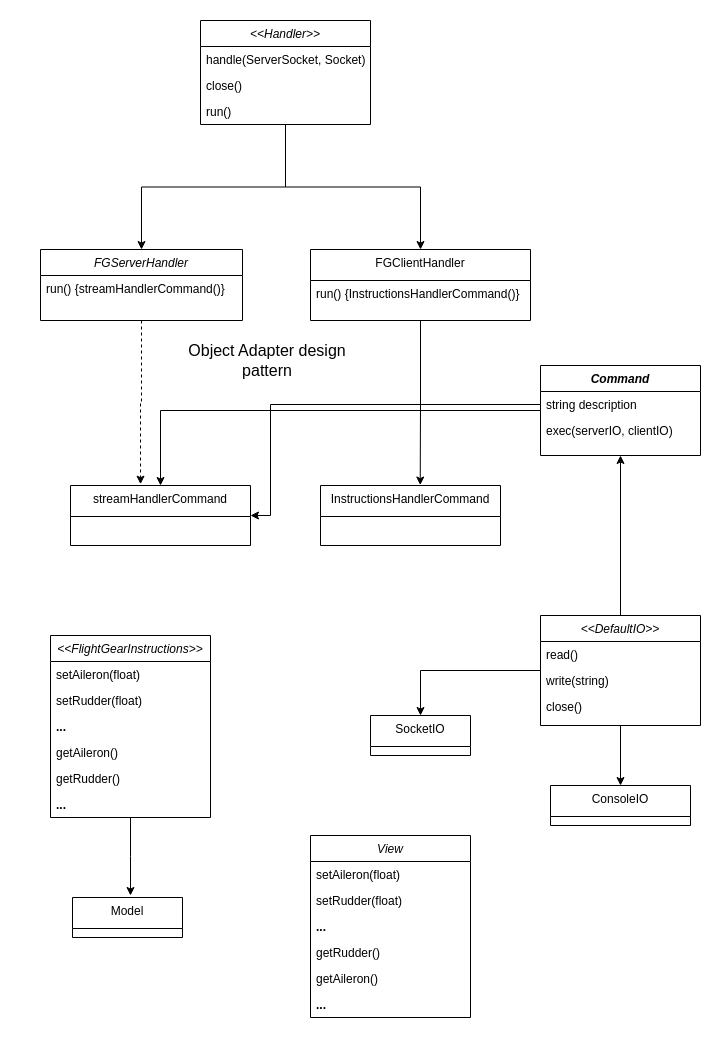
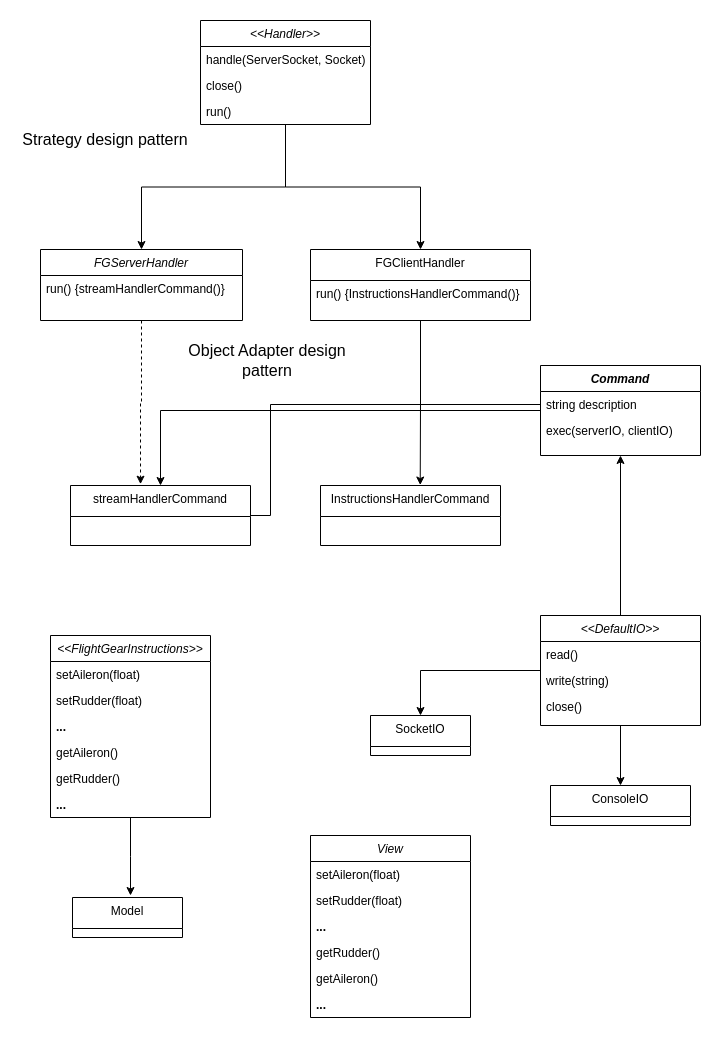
none -> (106, 140)
(259, 516) -> (257, 516)
